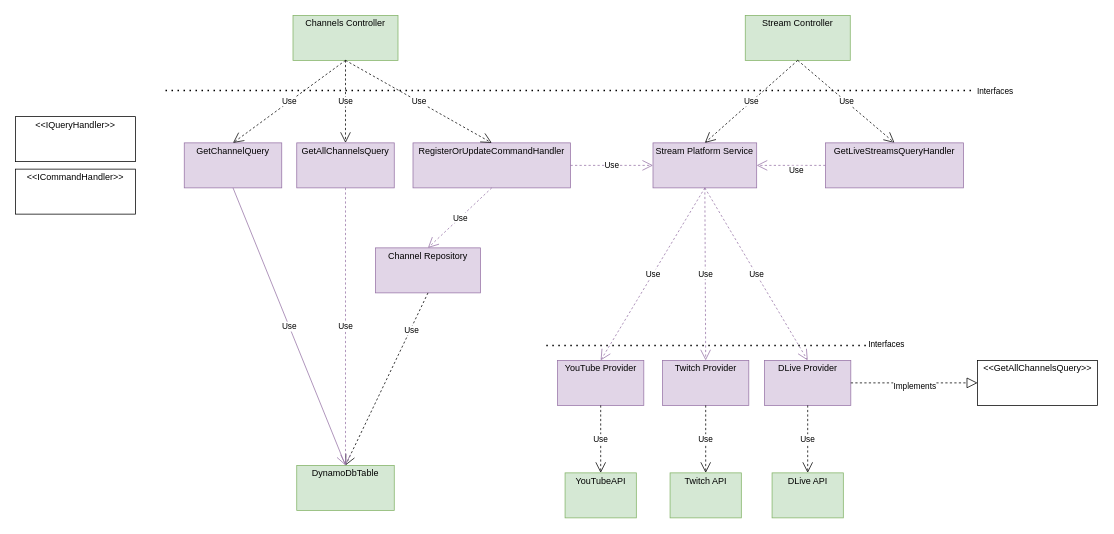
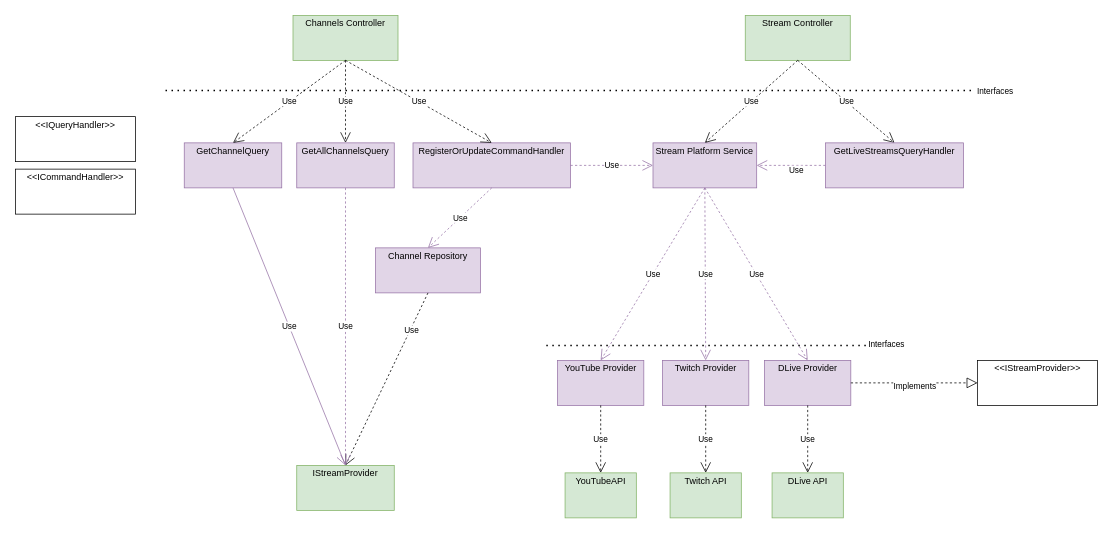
(1032, 366) -> (1024, 366)
(328, 471) -> (333, 471)
